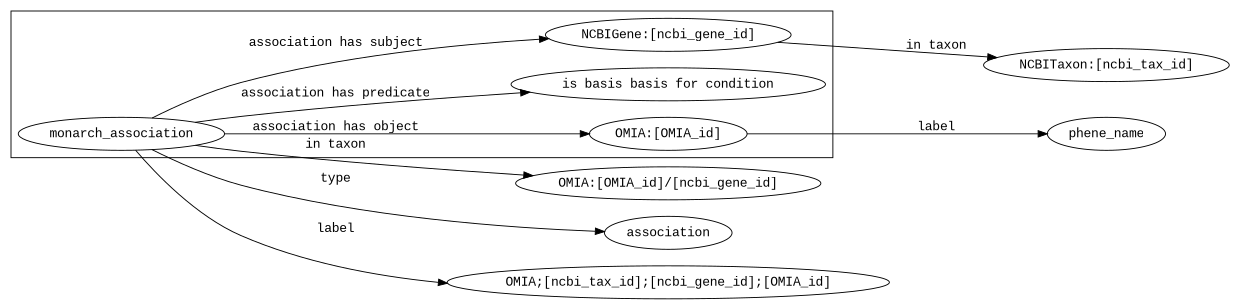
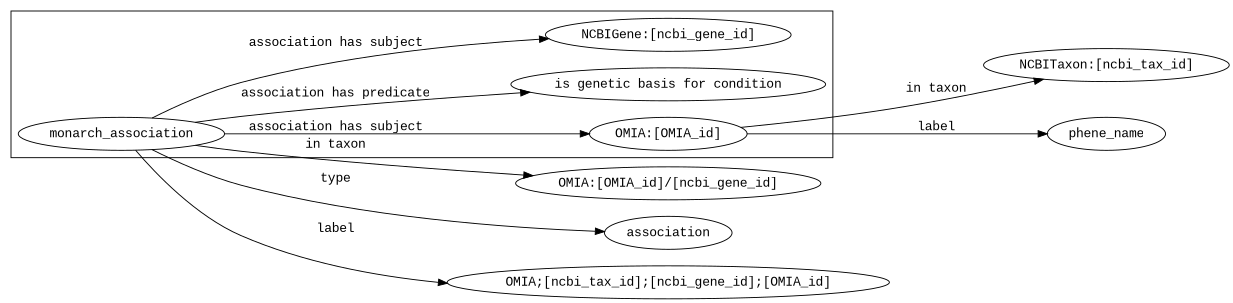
(882, 50) -> (888, 109)
(668, 84) -> (668, 84)
(336, 127) -> (336, 127)
